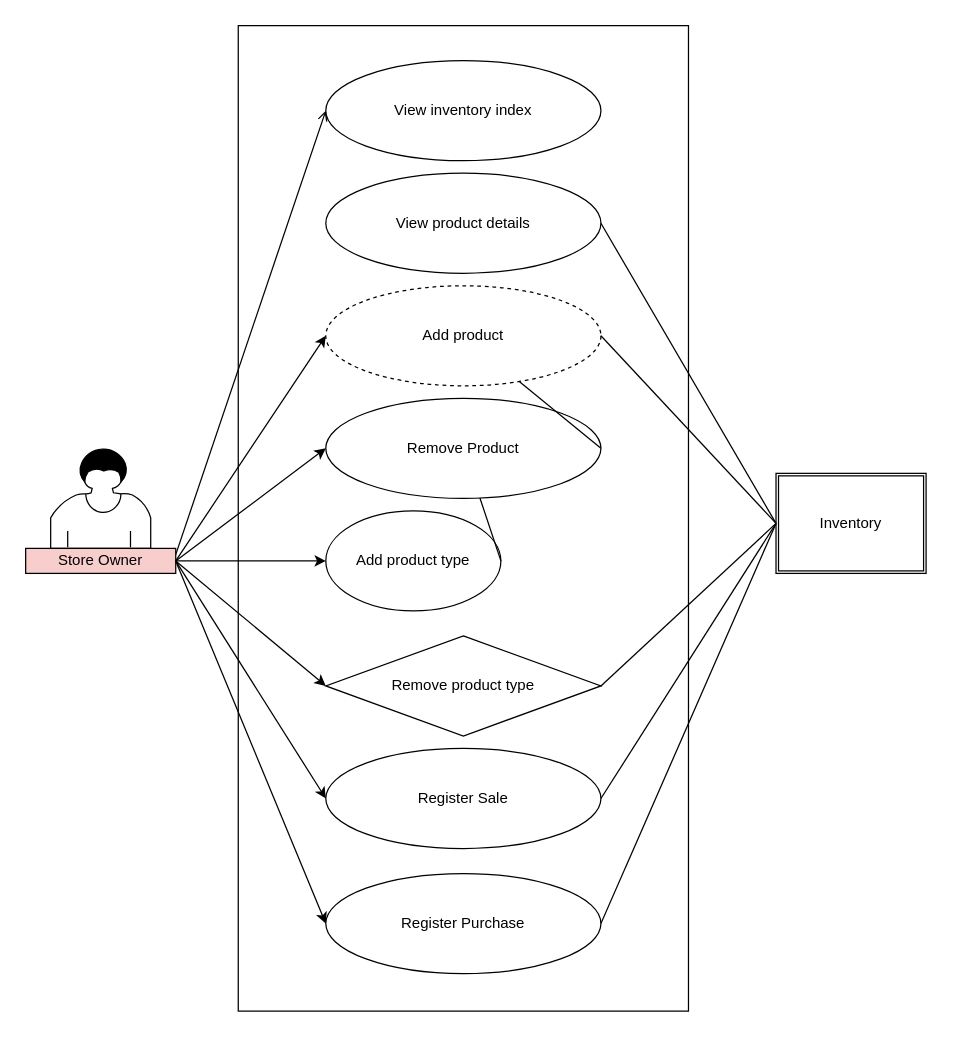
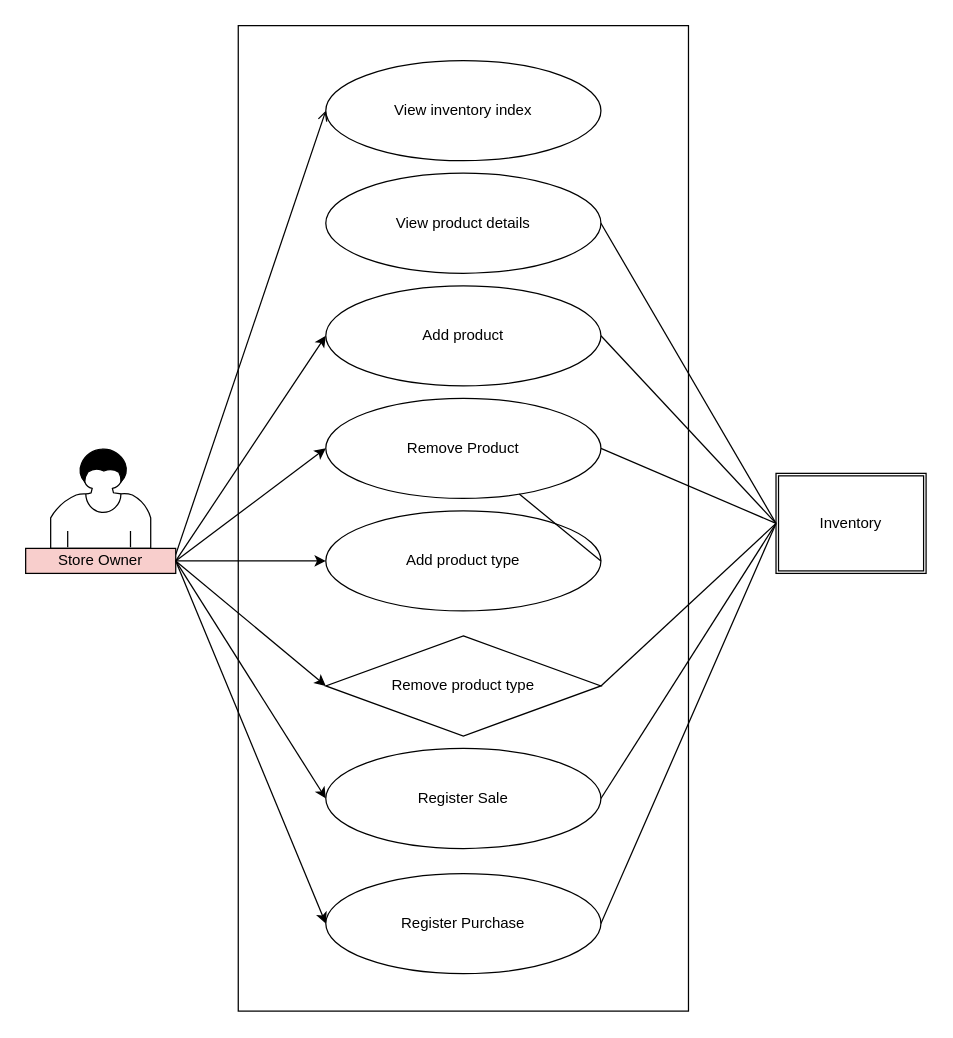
(463, 336) -> (463, 336)
(560, 415) -> (685, 484)
(413, 561) -> (463, 561)
